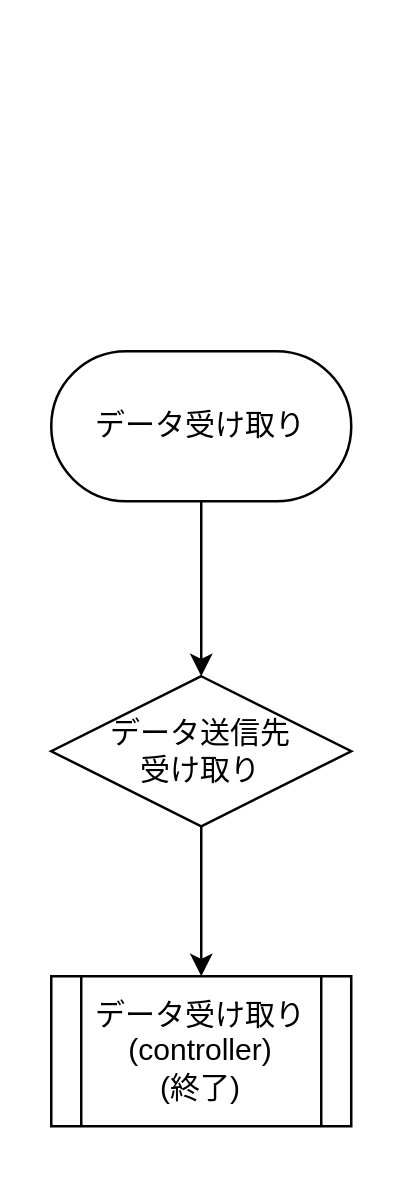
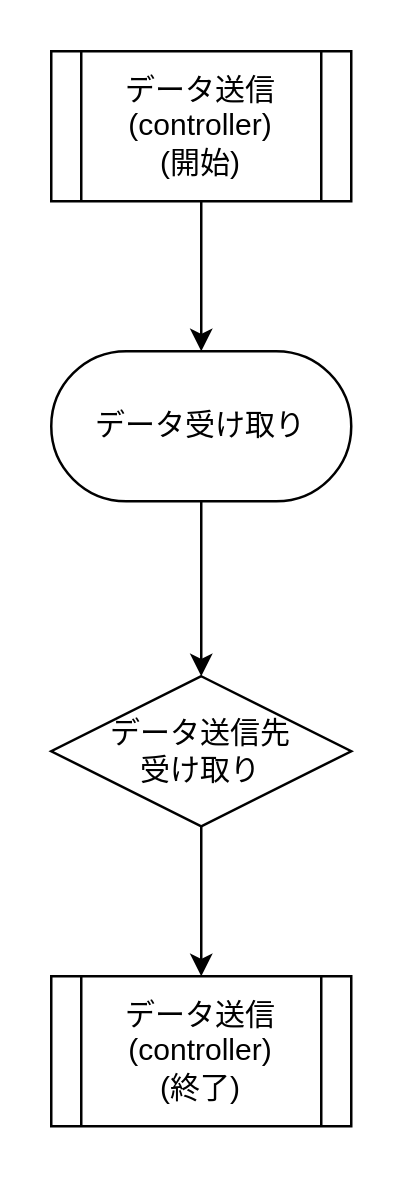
none -> (201, 126)
none -> (201, 268)
(201, 1051) -> (201, 1051)
